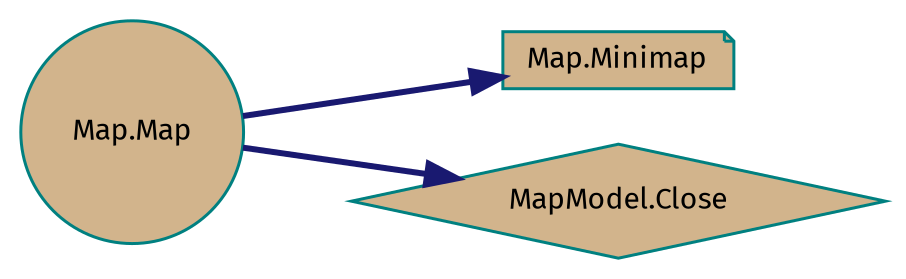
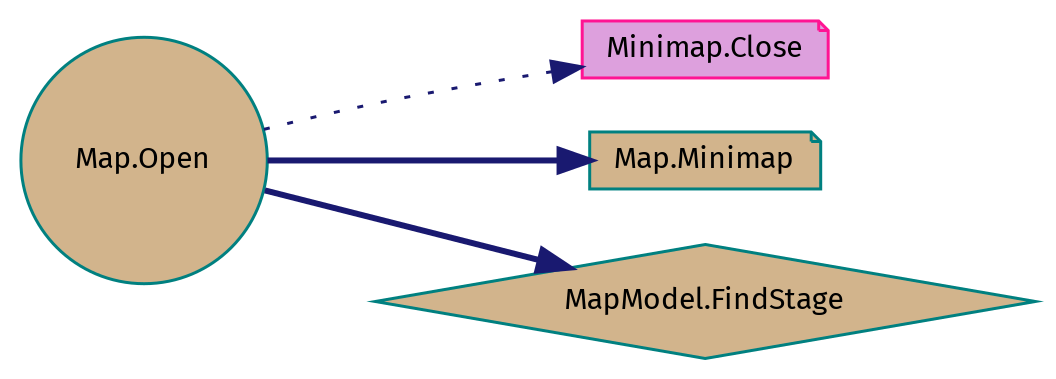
none -> (705, 50)
(132, 132) -> (144, 160)
(618, 201) -> (705, 302)
